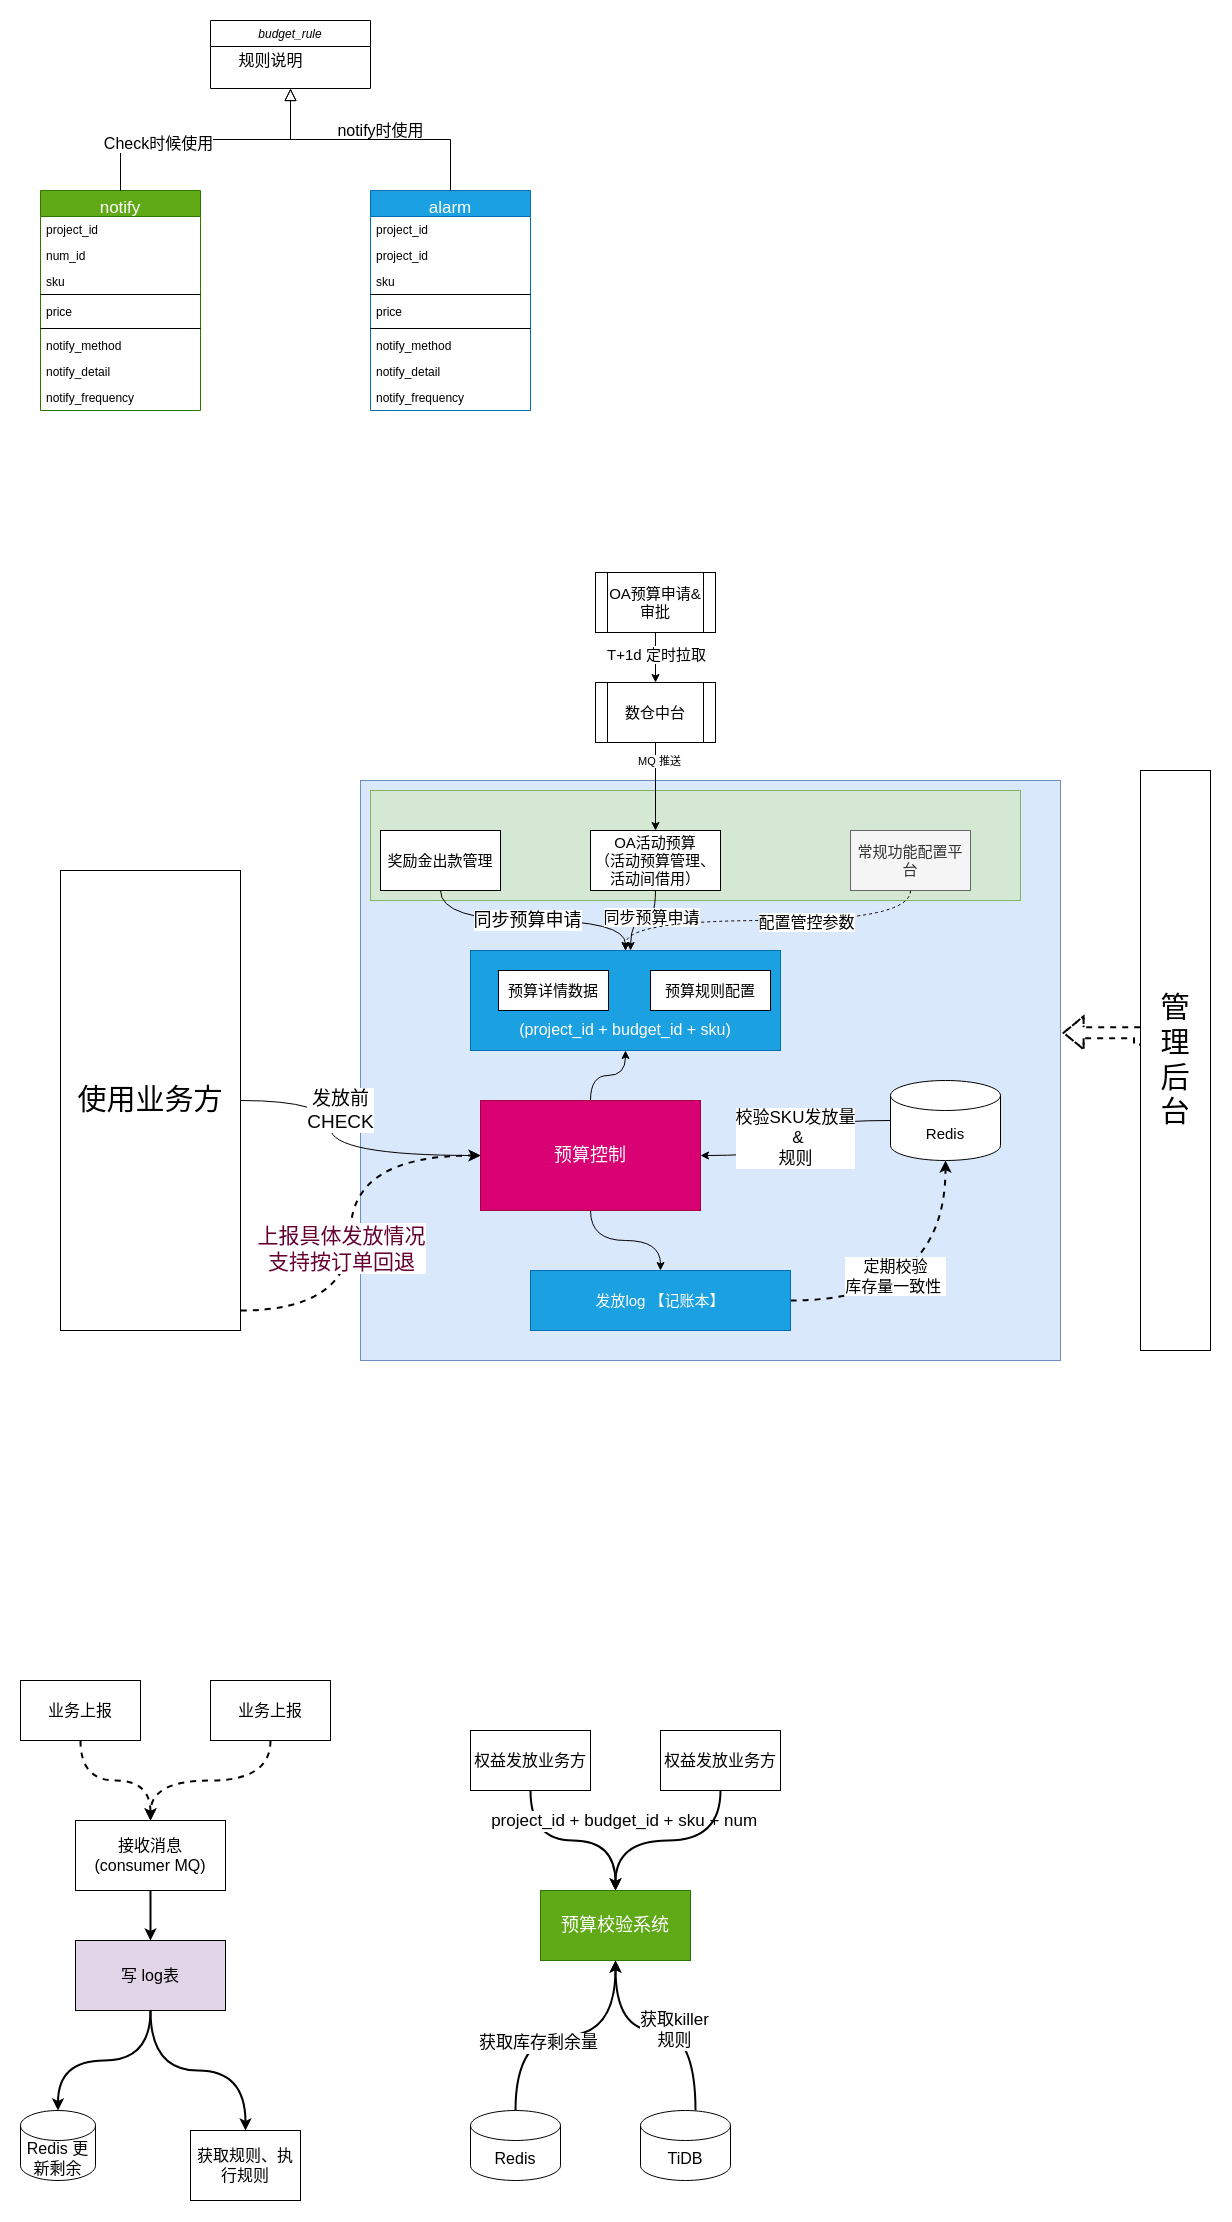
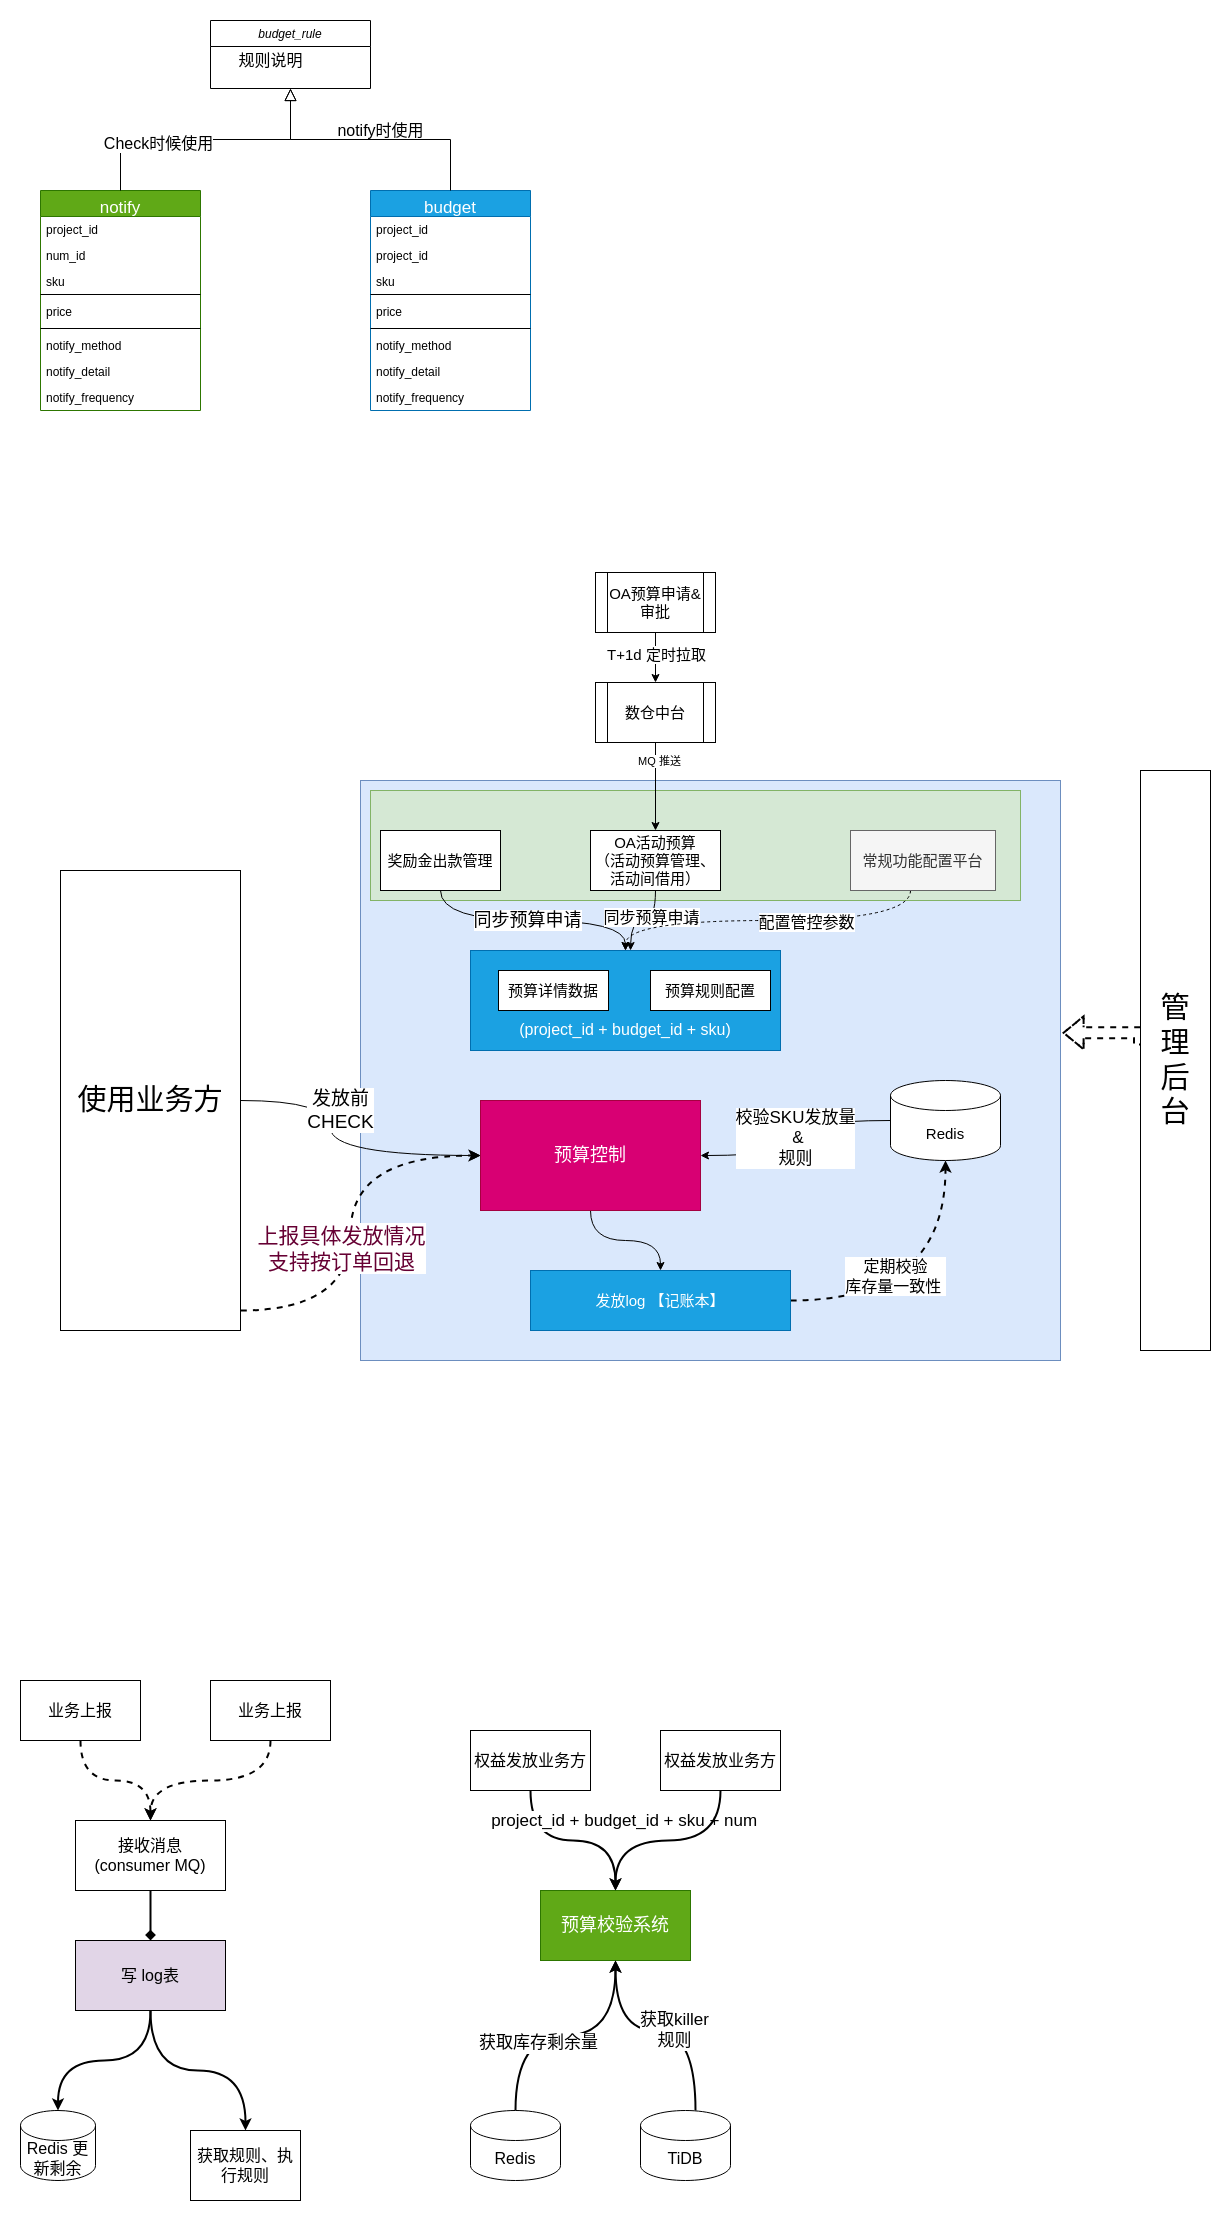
(450, 207) -> (450, 207)
(911, 861) -> (923, 861)
(605, 1076) -> none
(151, 1930) -> (151, 1929)
